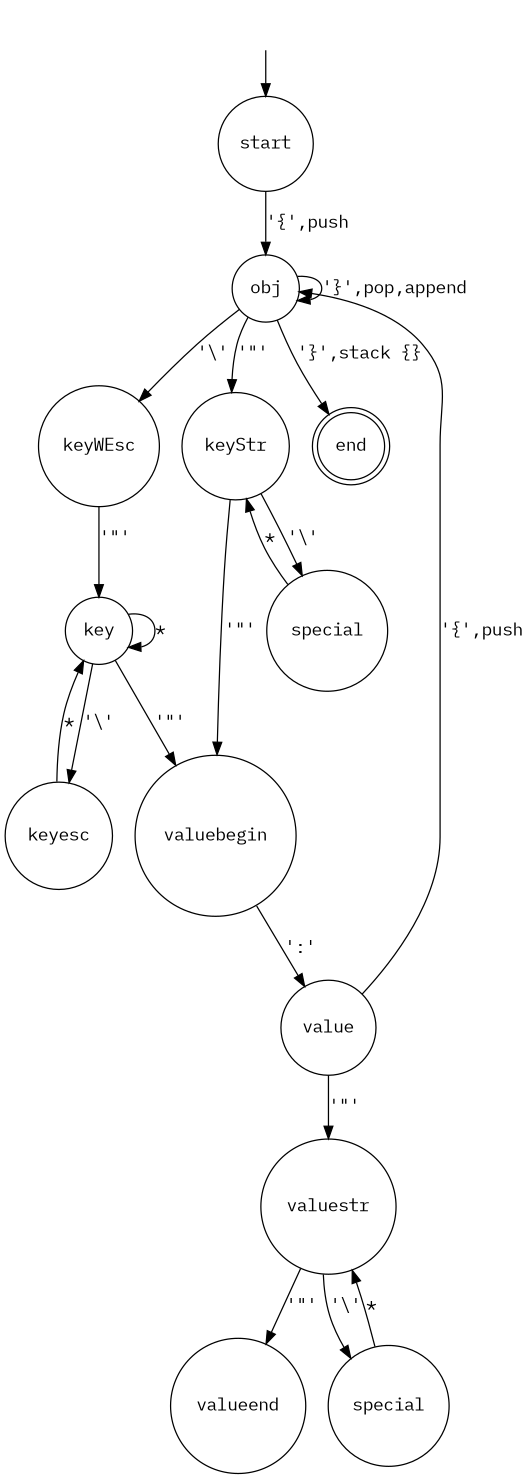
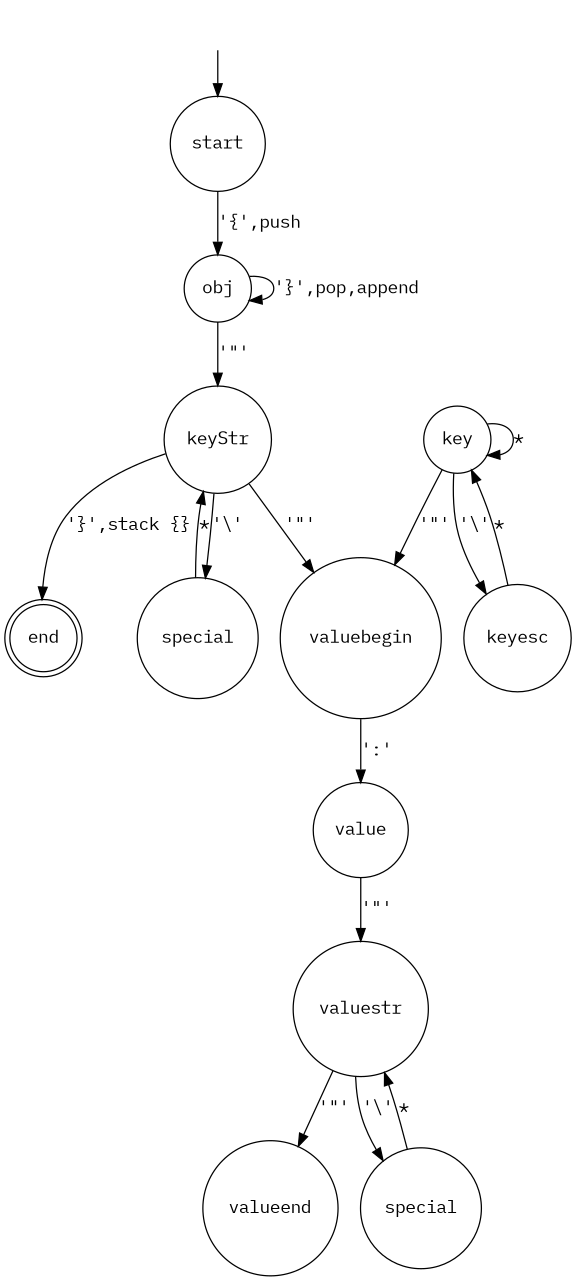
(297, 363) -> (81, 500)
(99, 446) -> none
(440, 616) -> none
